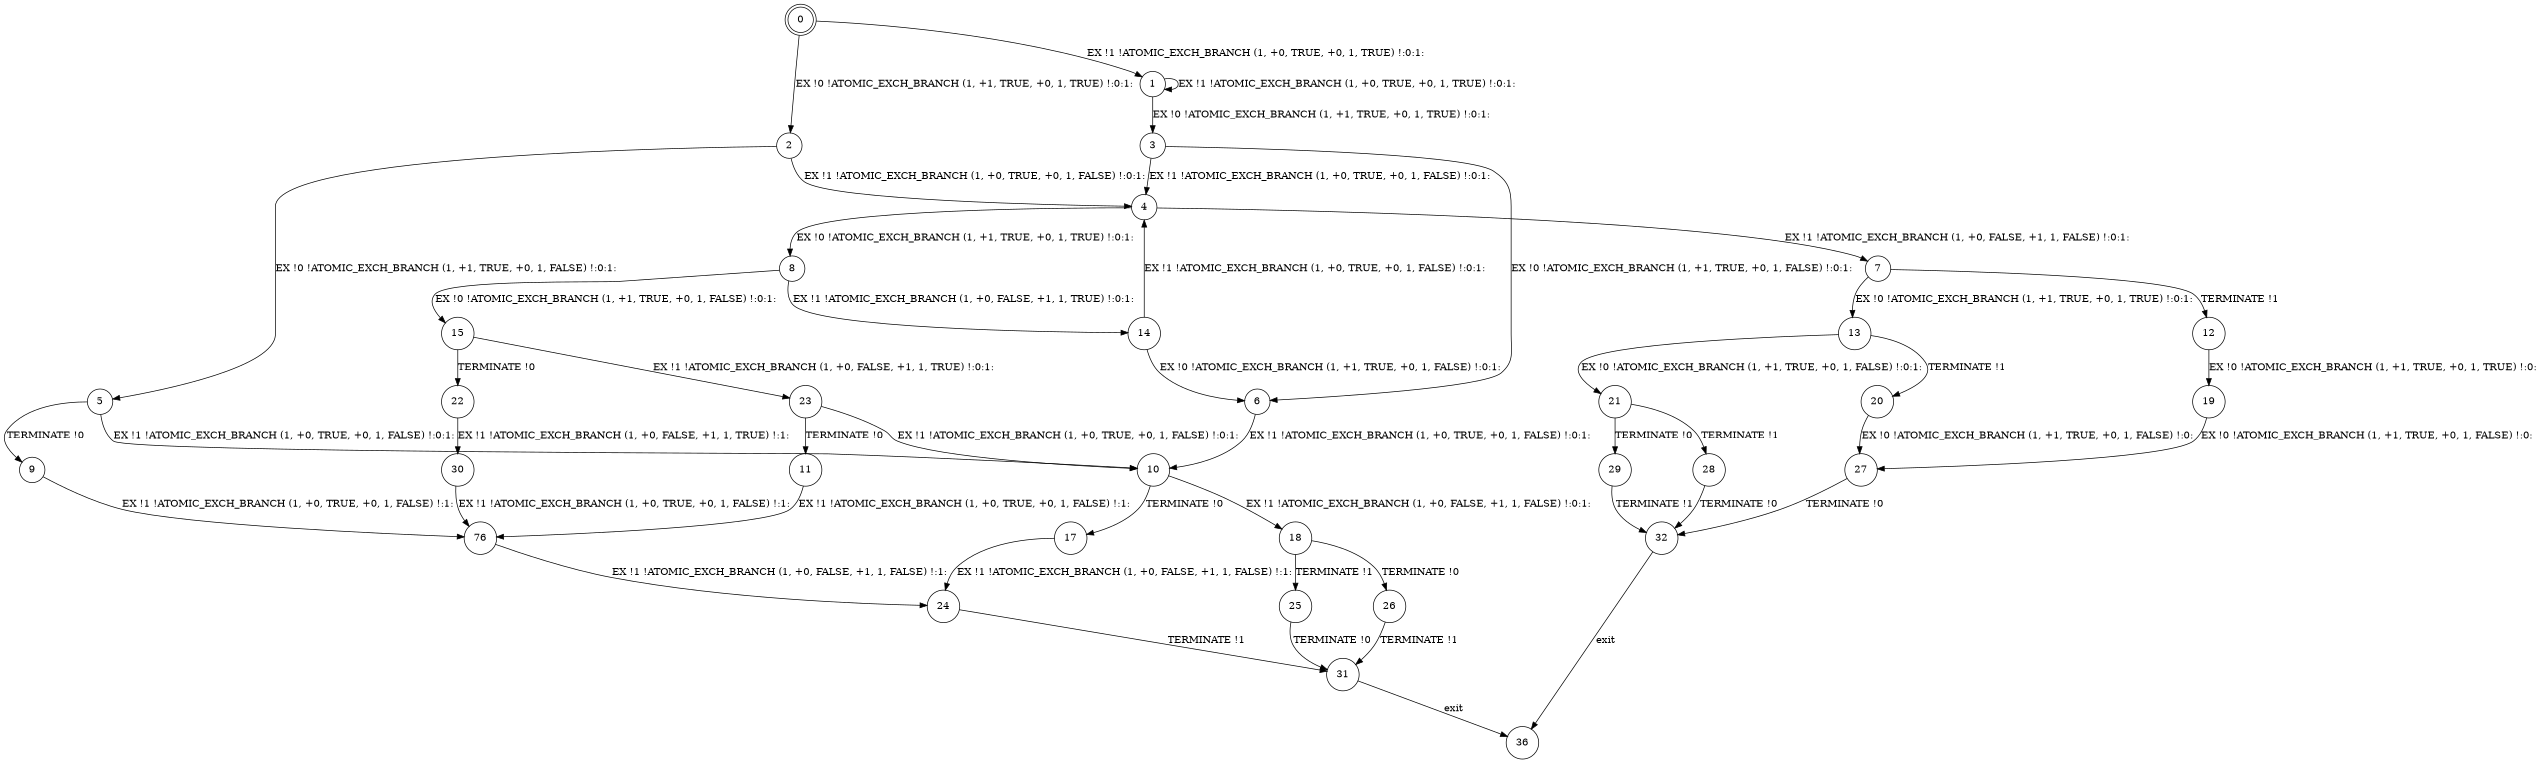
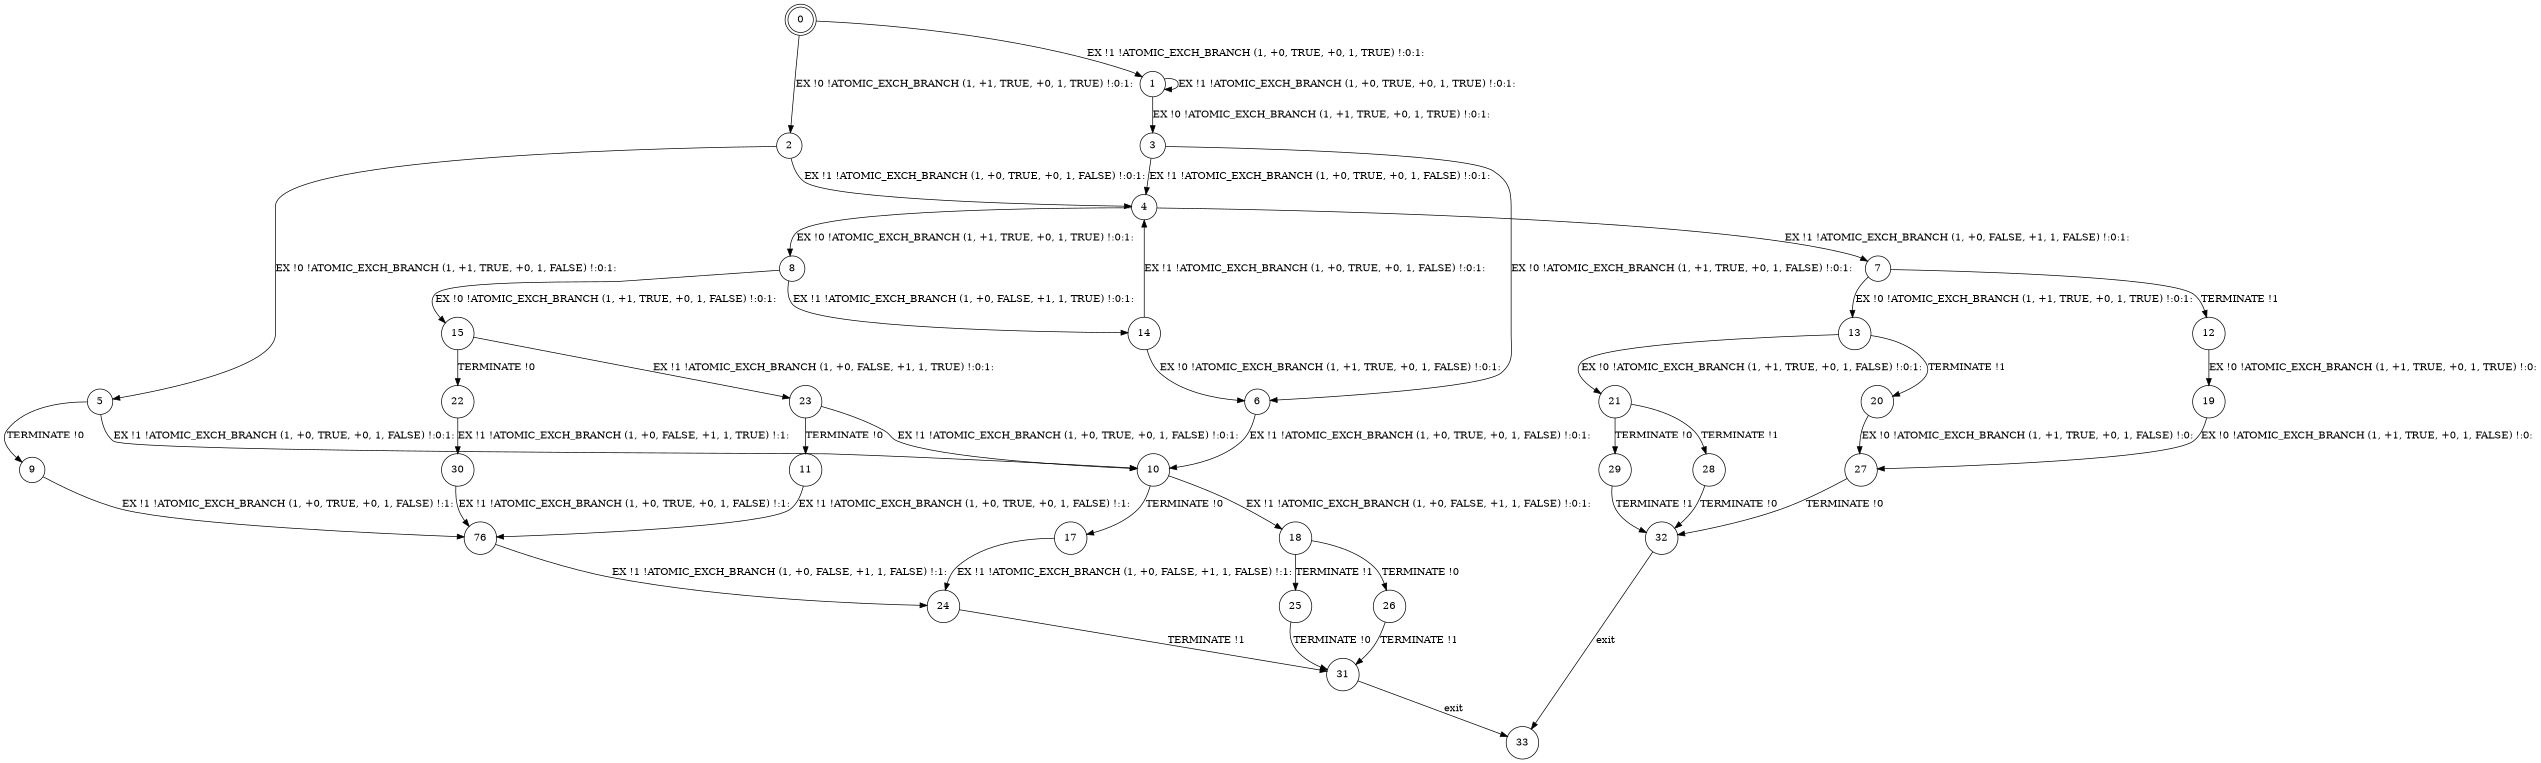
(1522, 743) -> (1522, 743)
